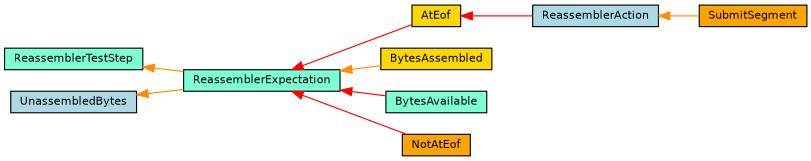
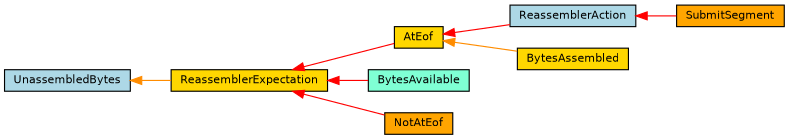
(684, 16) -> (662, 16)
(74, 59) -> none
(366, 68) -> (486, 47)
(262, 80) -> (249, 80)
